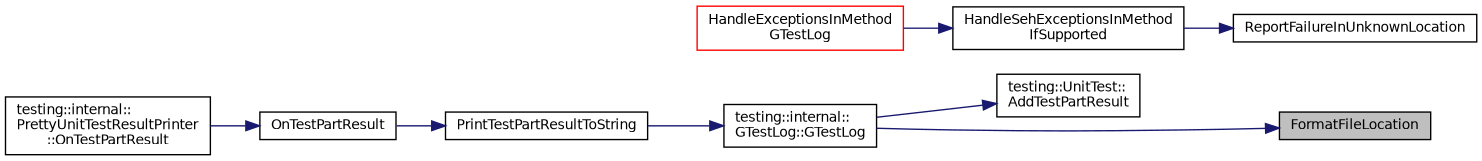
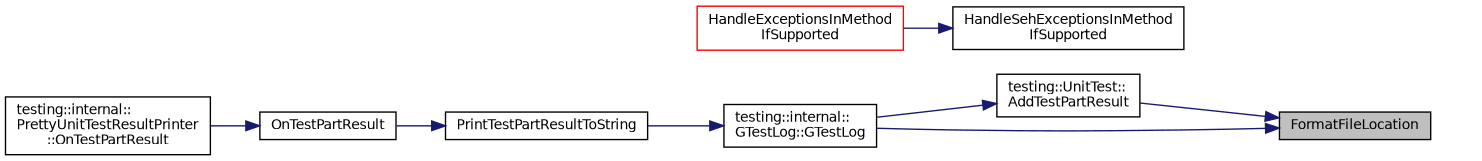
(800, 28) -> (800, 28)
(1355, 28) -> none
none -> (1203, 110)
